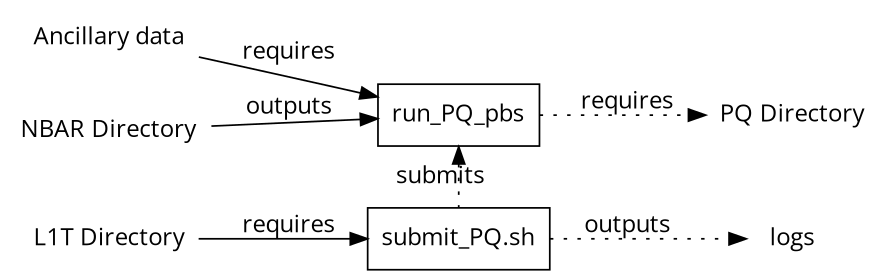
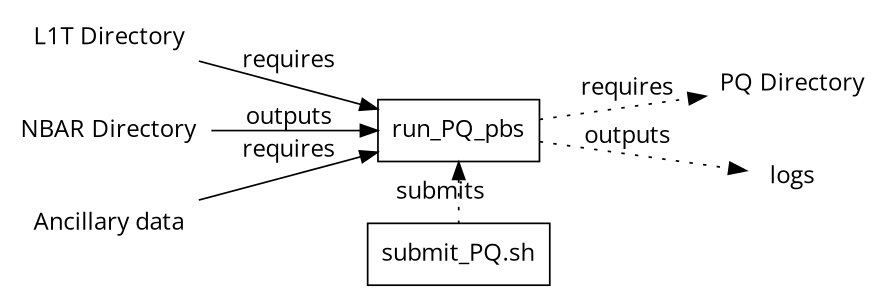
(274, 239) -> (280, 83)
(639, 239) -> (634, 155)
